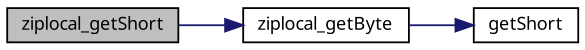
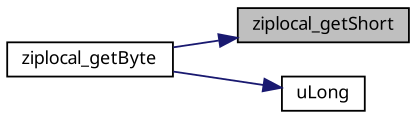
(202, 25) -> (196, 44)
(526, 25) -> (323, 94)
